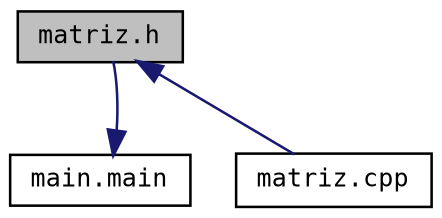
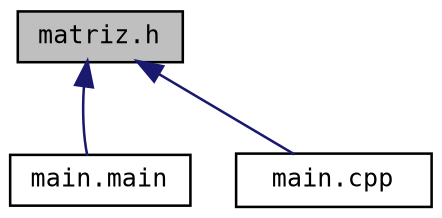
(117, 96) -> (83, 121)
(334, 180) -> (334, 180)
